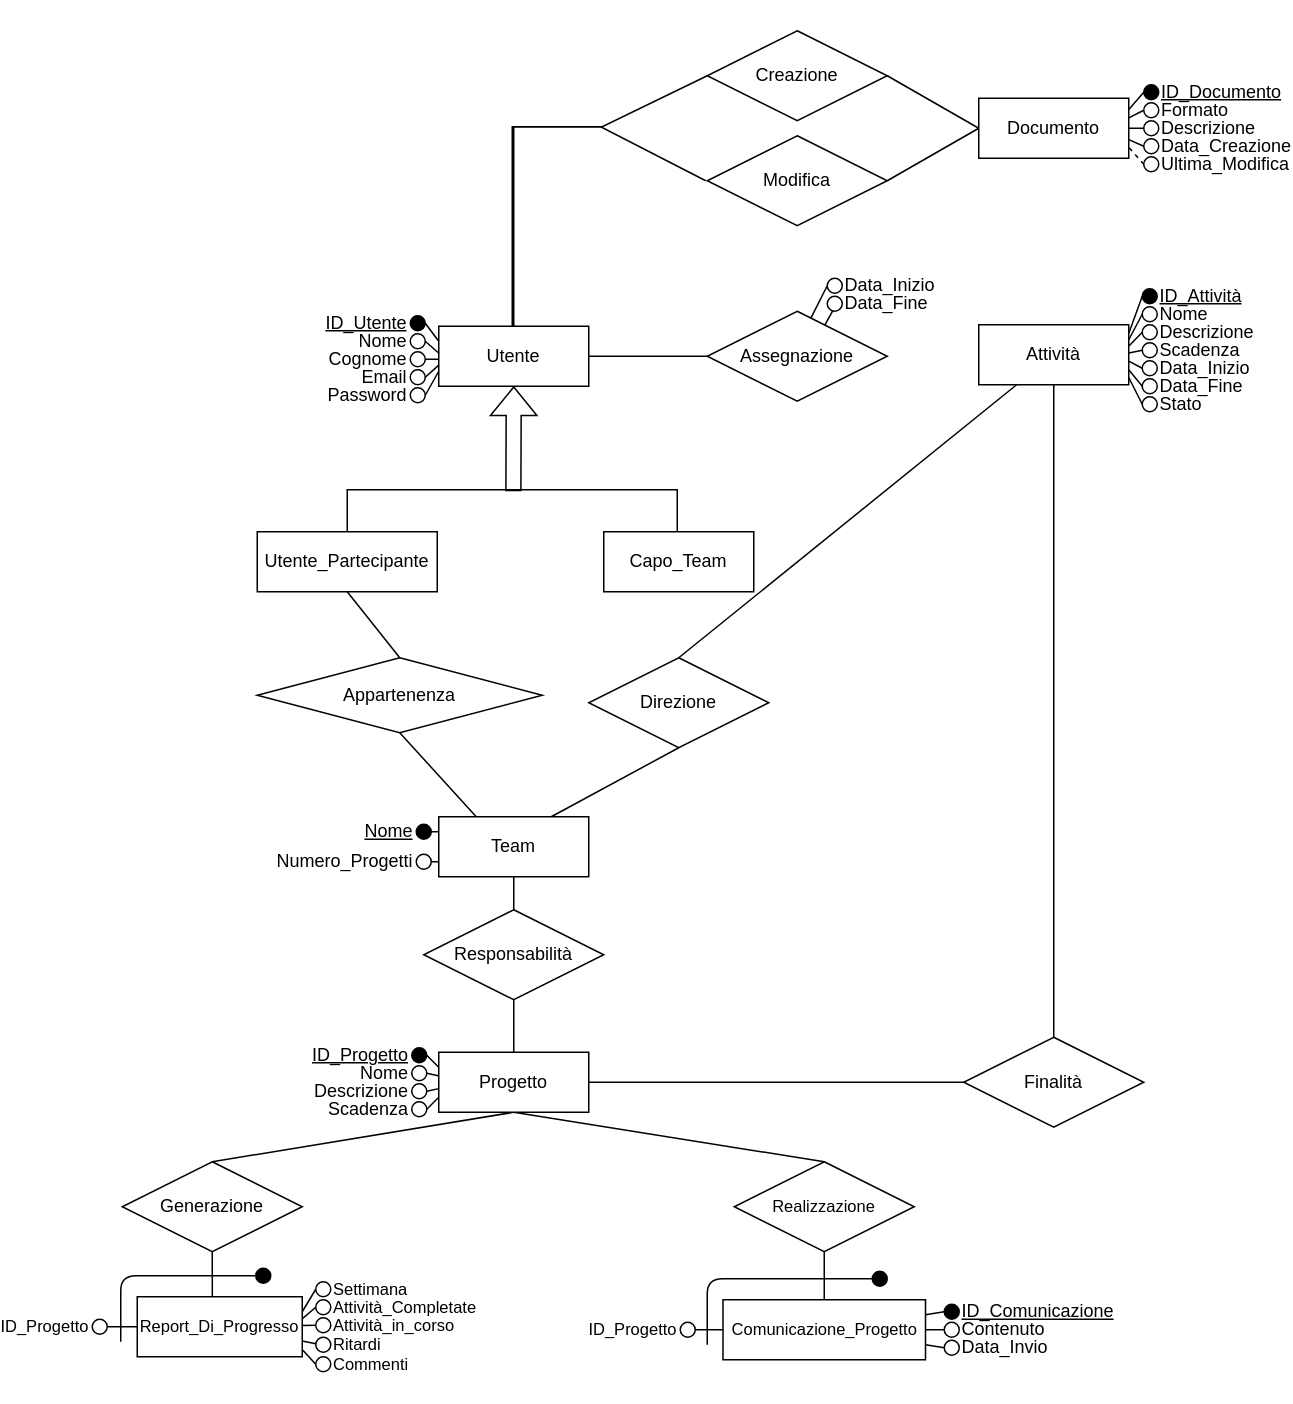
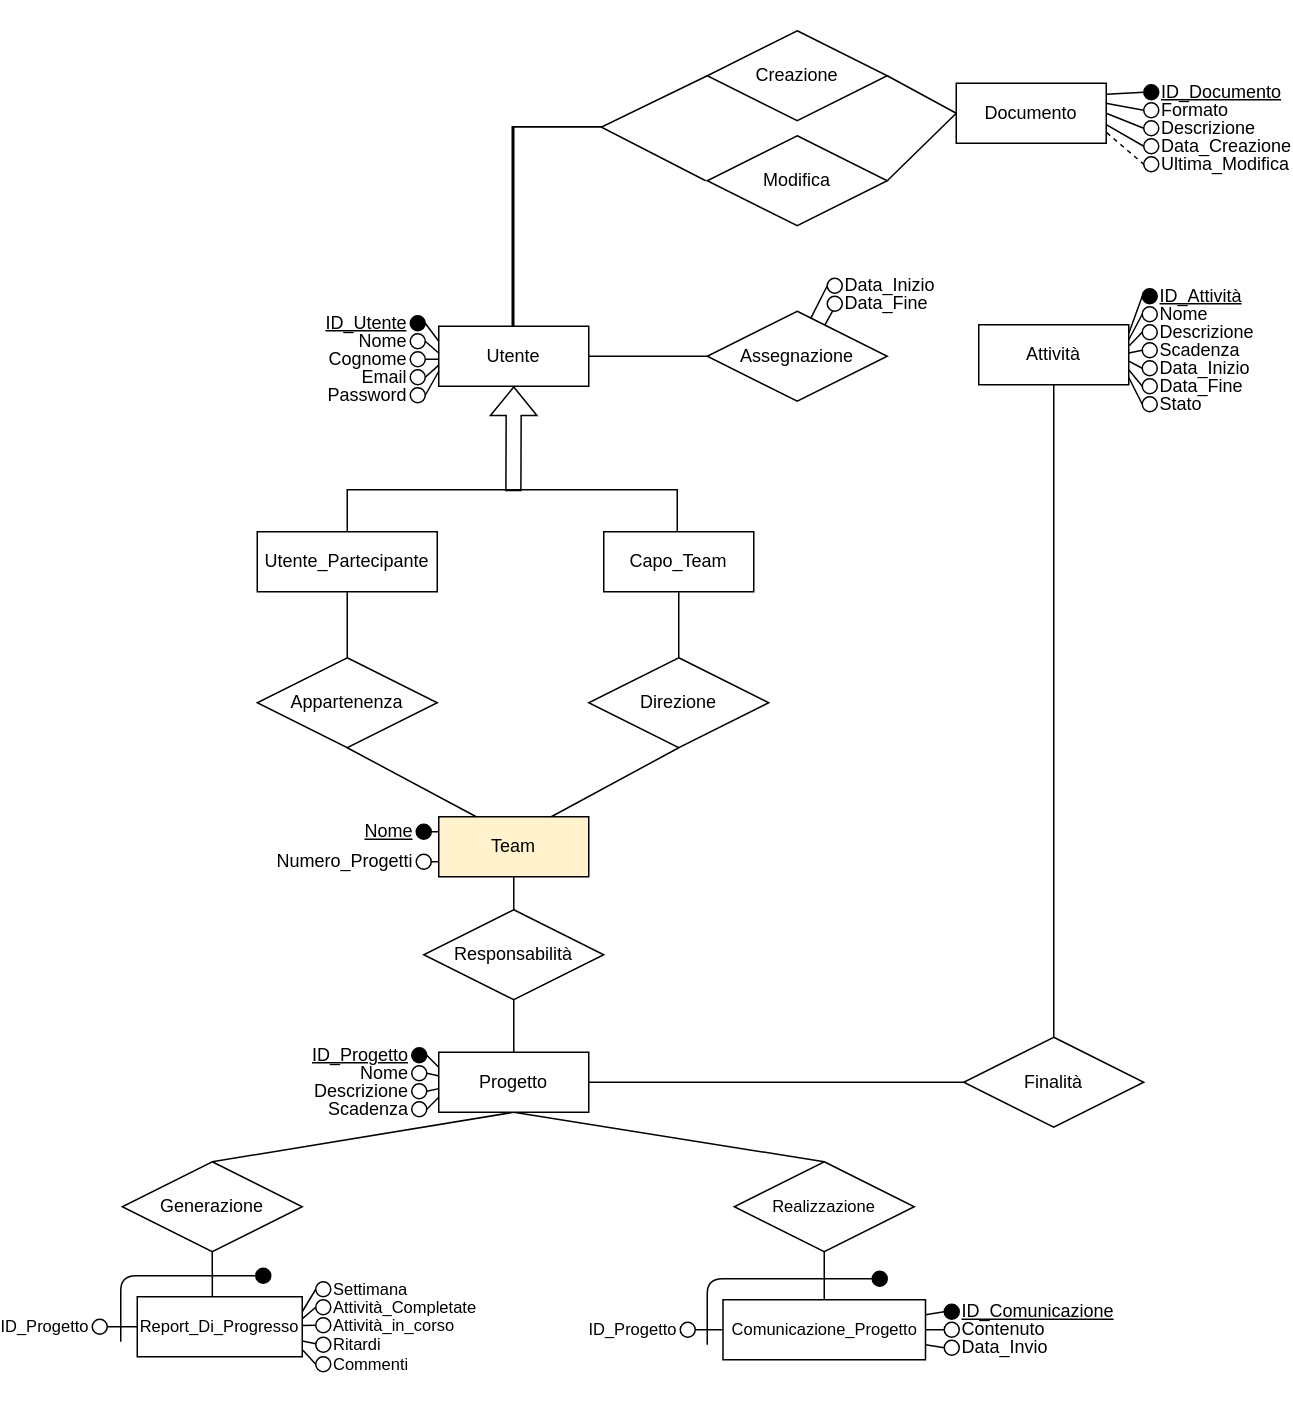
(1054, 128) -> (1031, 113)
(848, 521) -> (679, 625)
(400, 695) -> (347, 703)
(514, 847) -> (514, 847)
